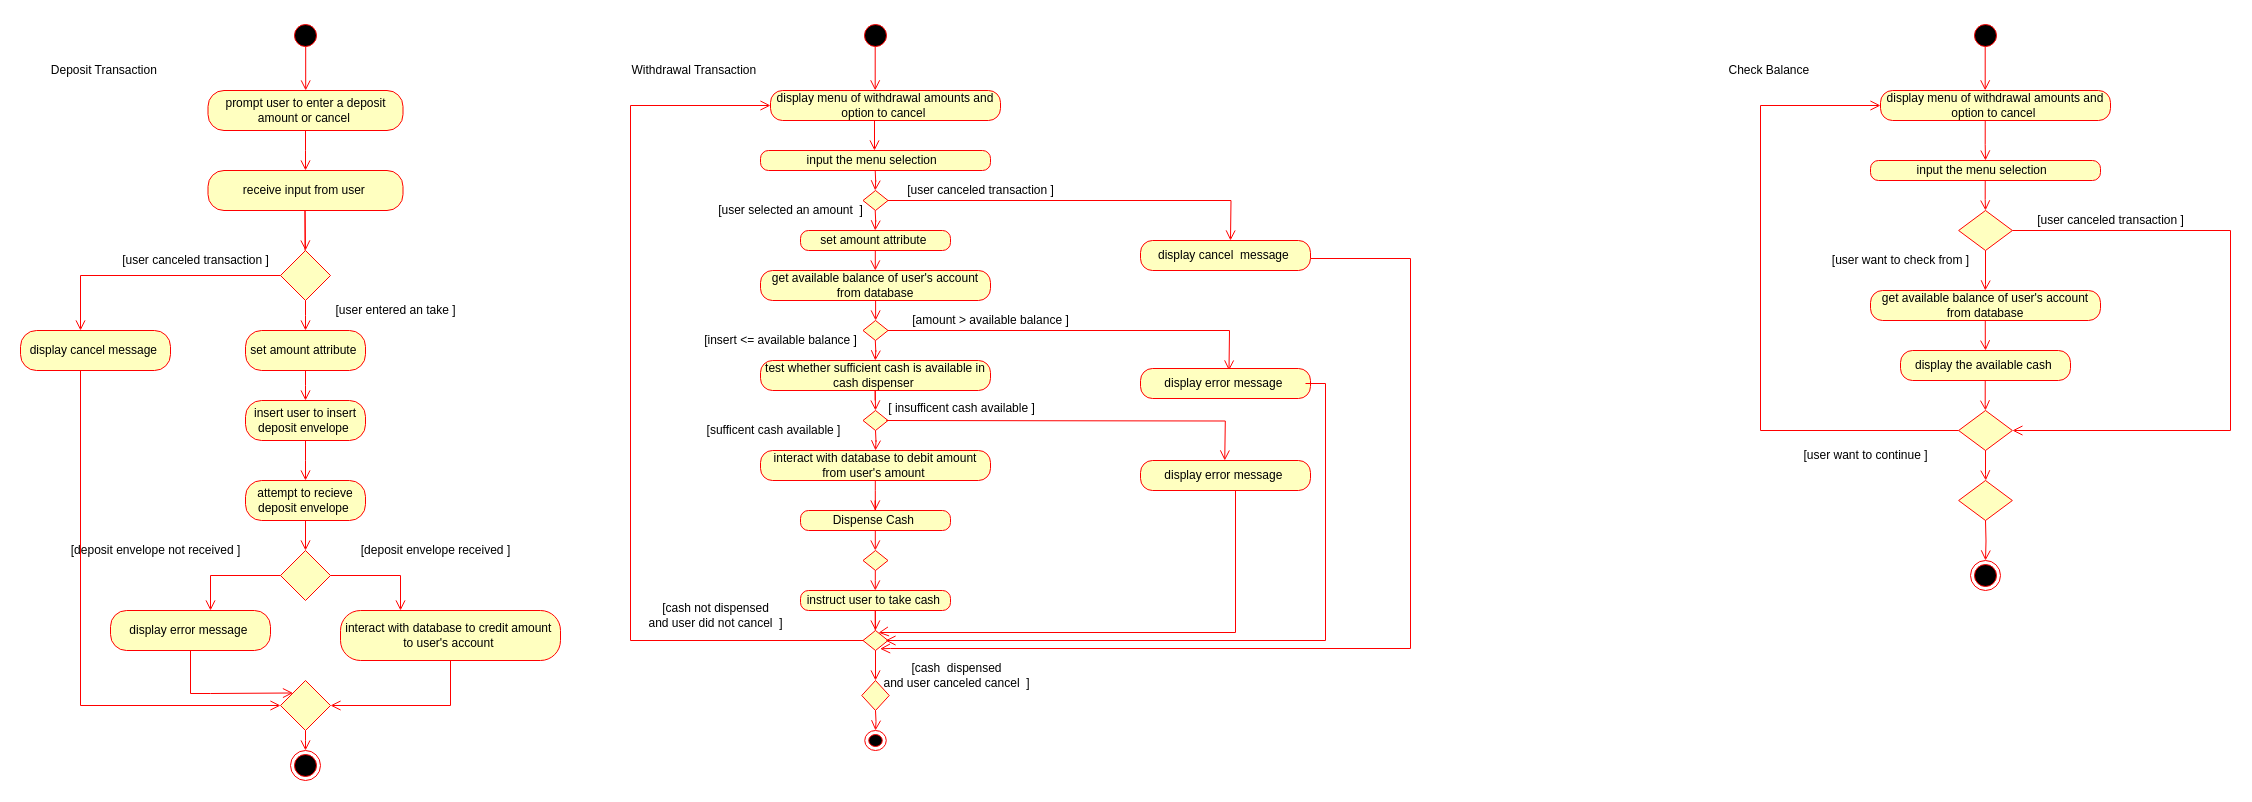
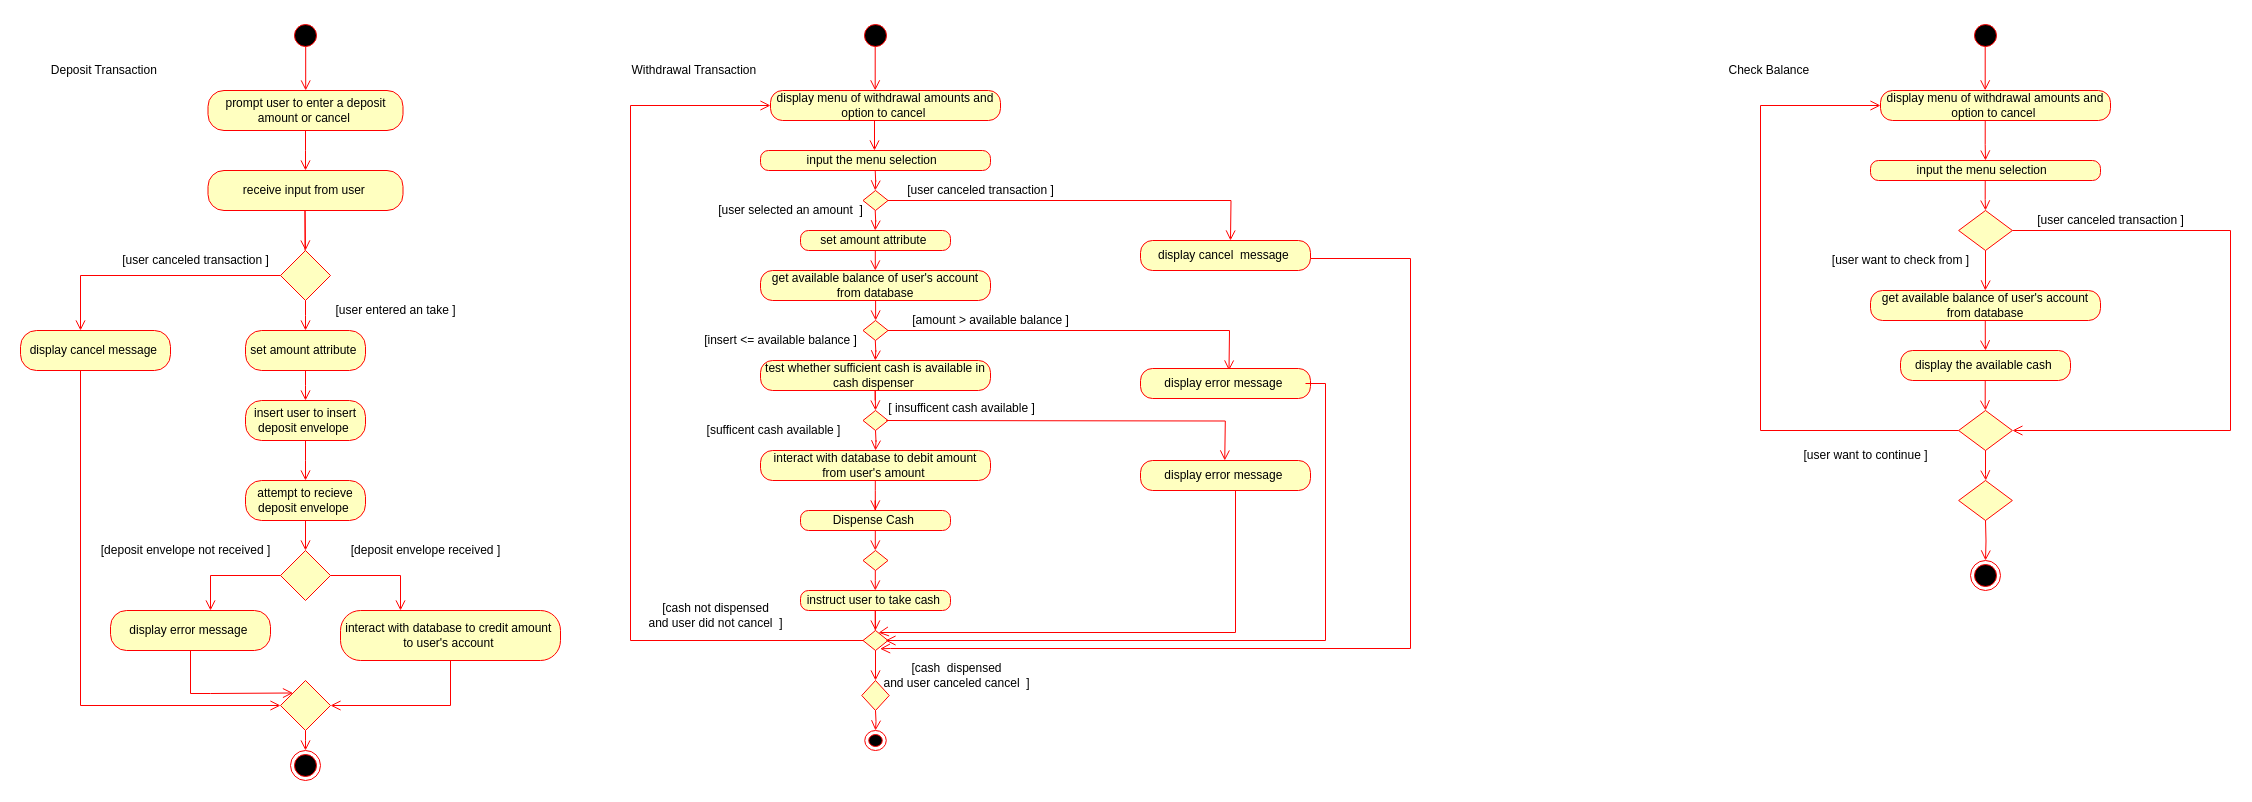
(156, 551) -> (186, 551)
(436, 551) -> (426, 551)
